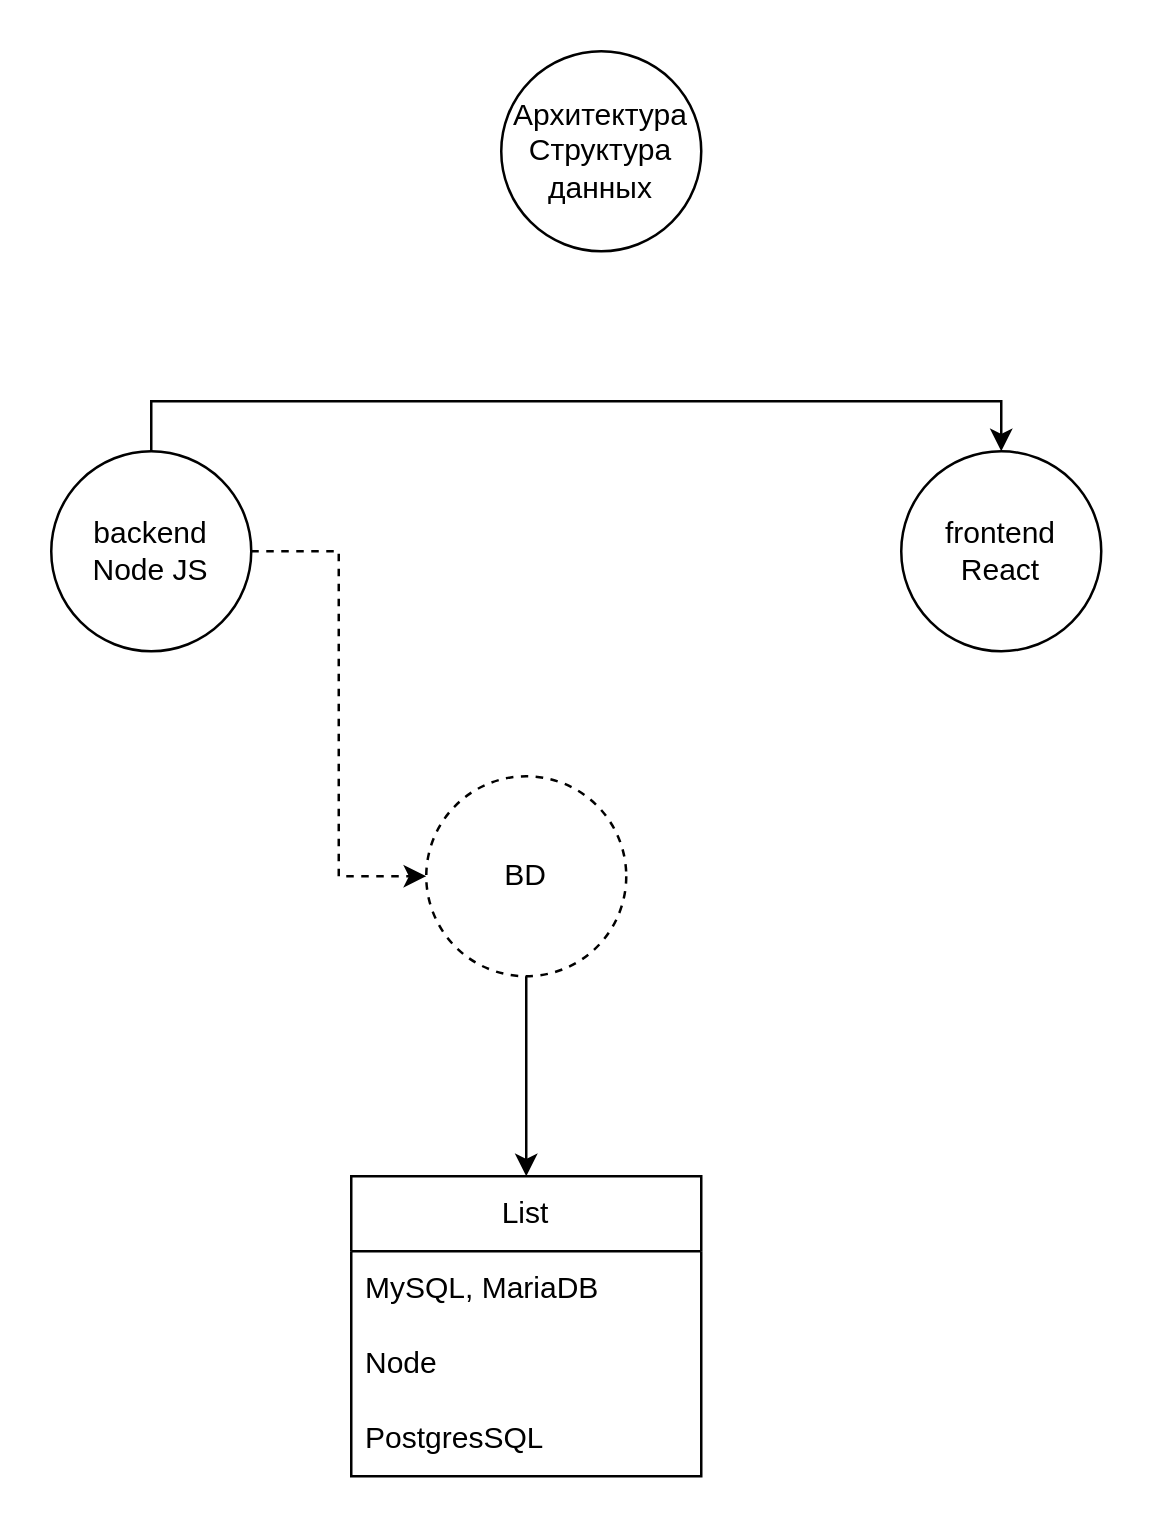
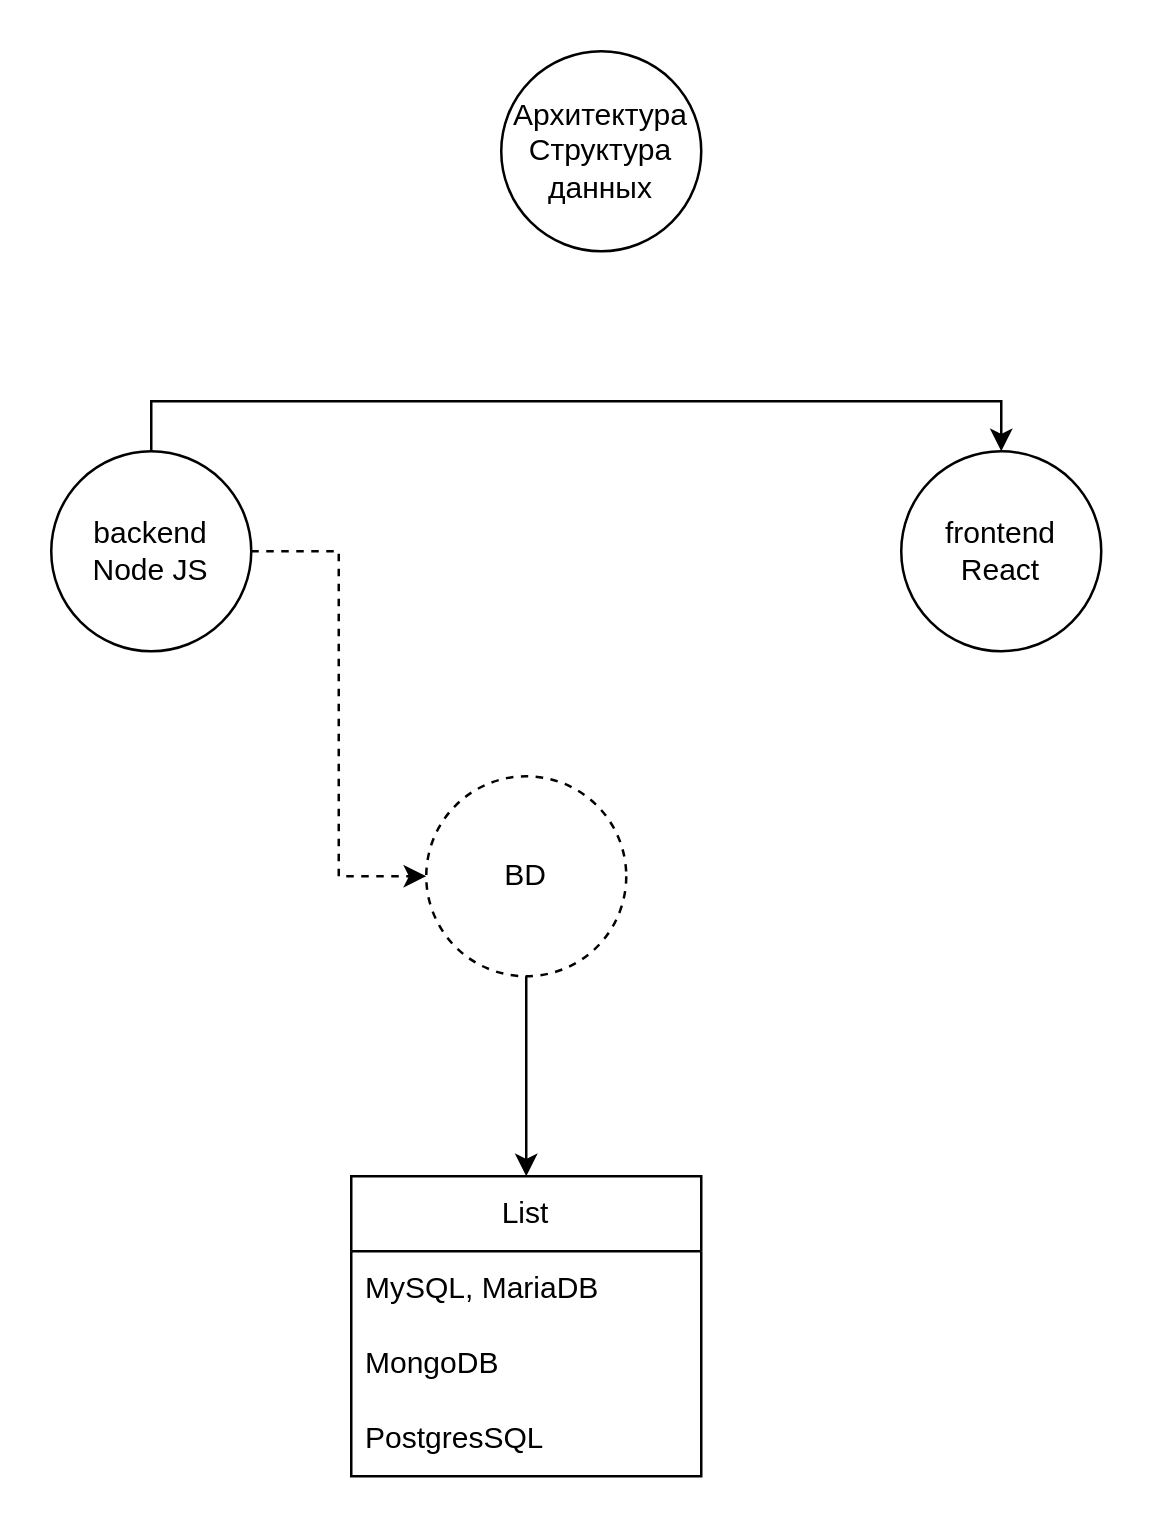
(400, 1364) -> (425, 1364)
